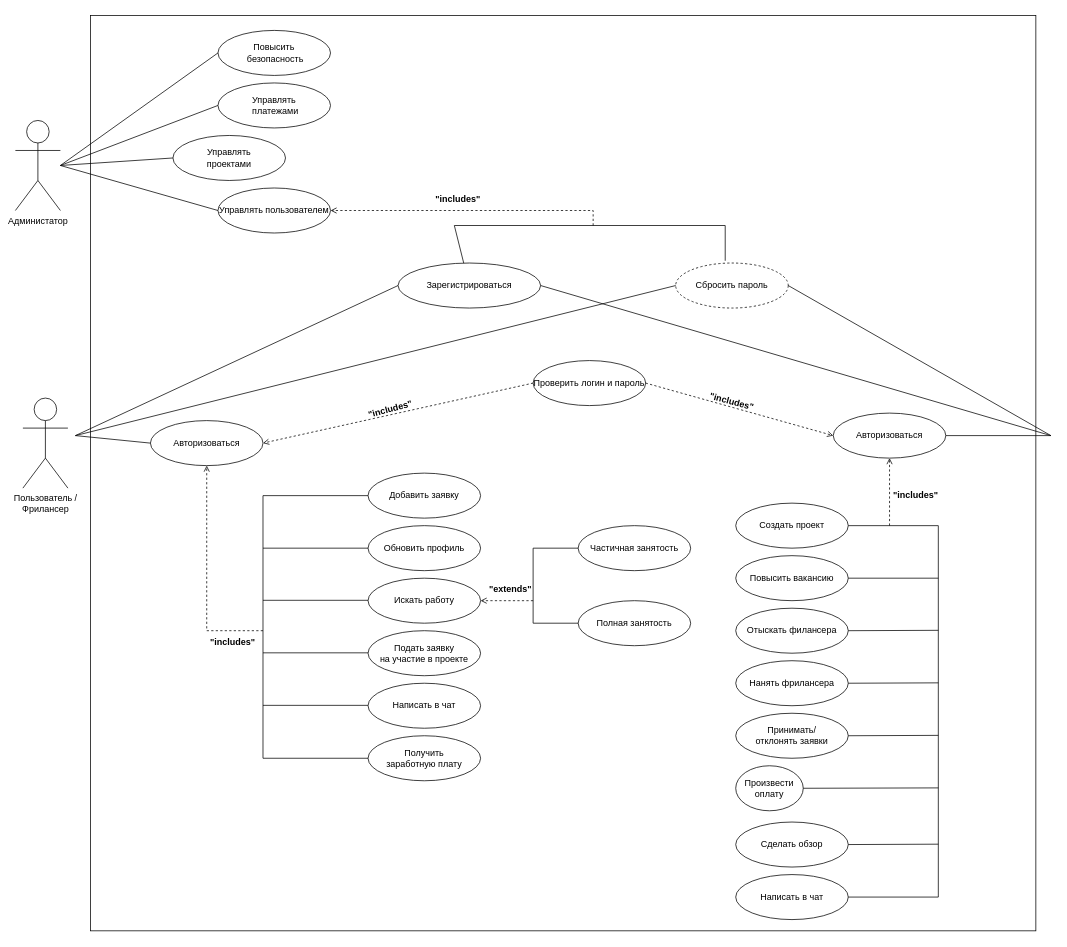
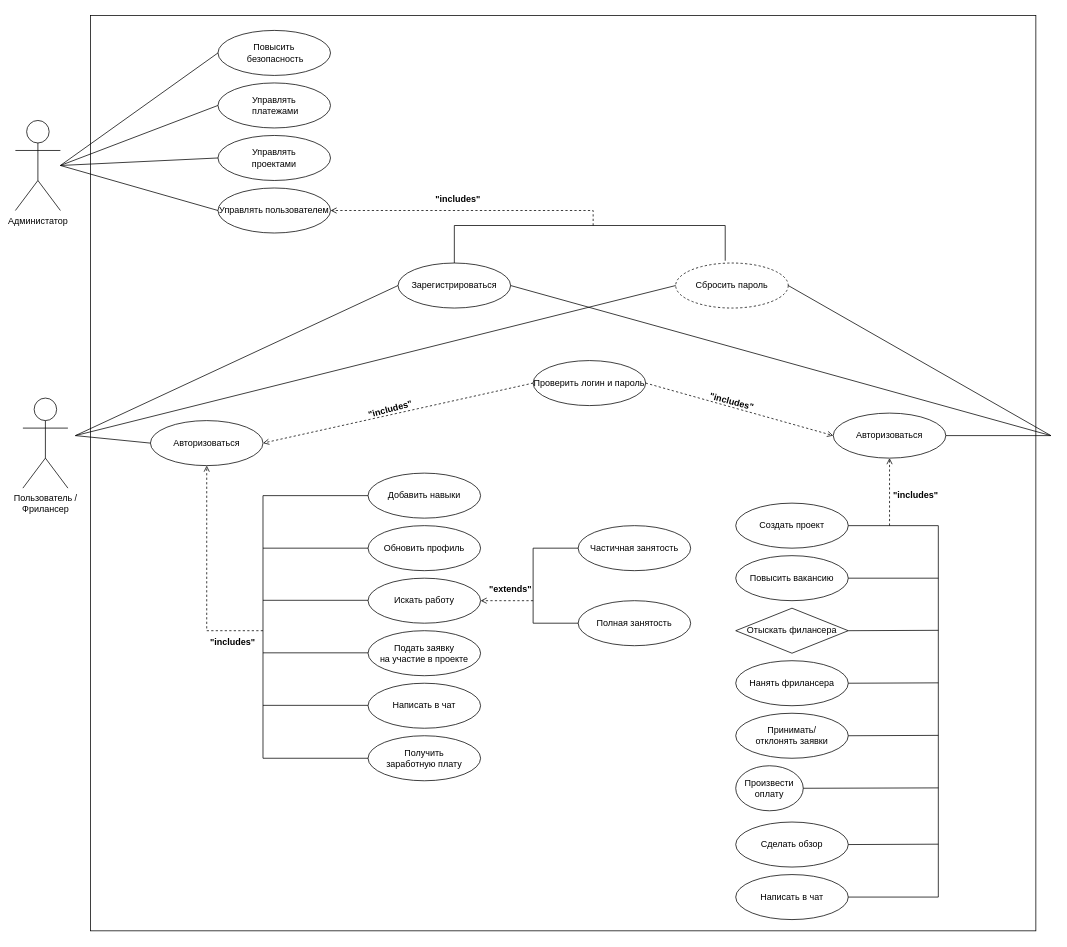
(229, 158) -> (274, 158)
(469, 285) -> (454, 285)
(424, 495) -> (424, 495)
(792, 630) -> (792, 630)
